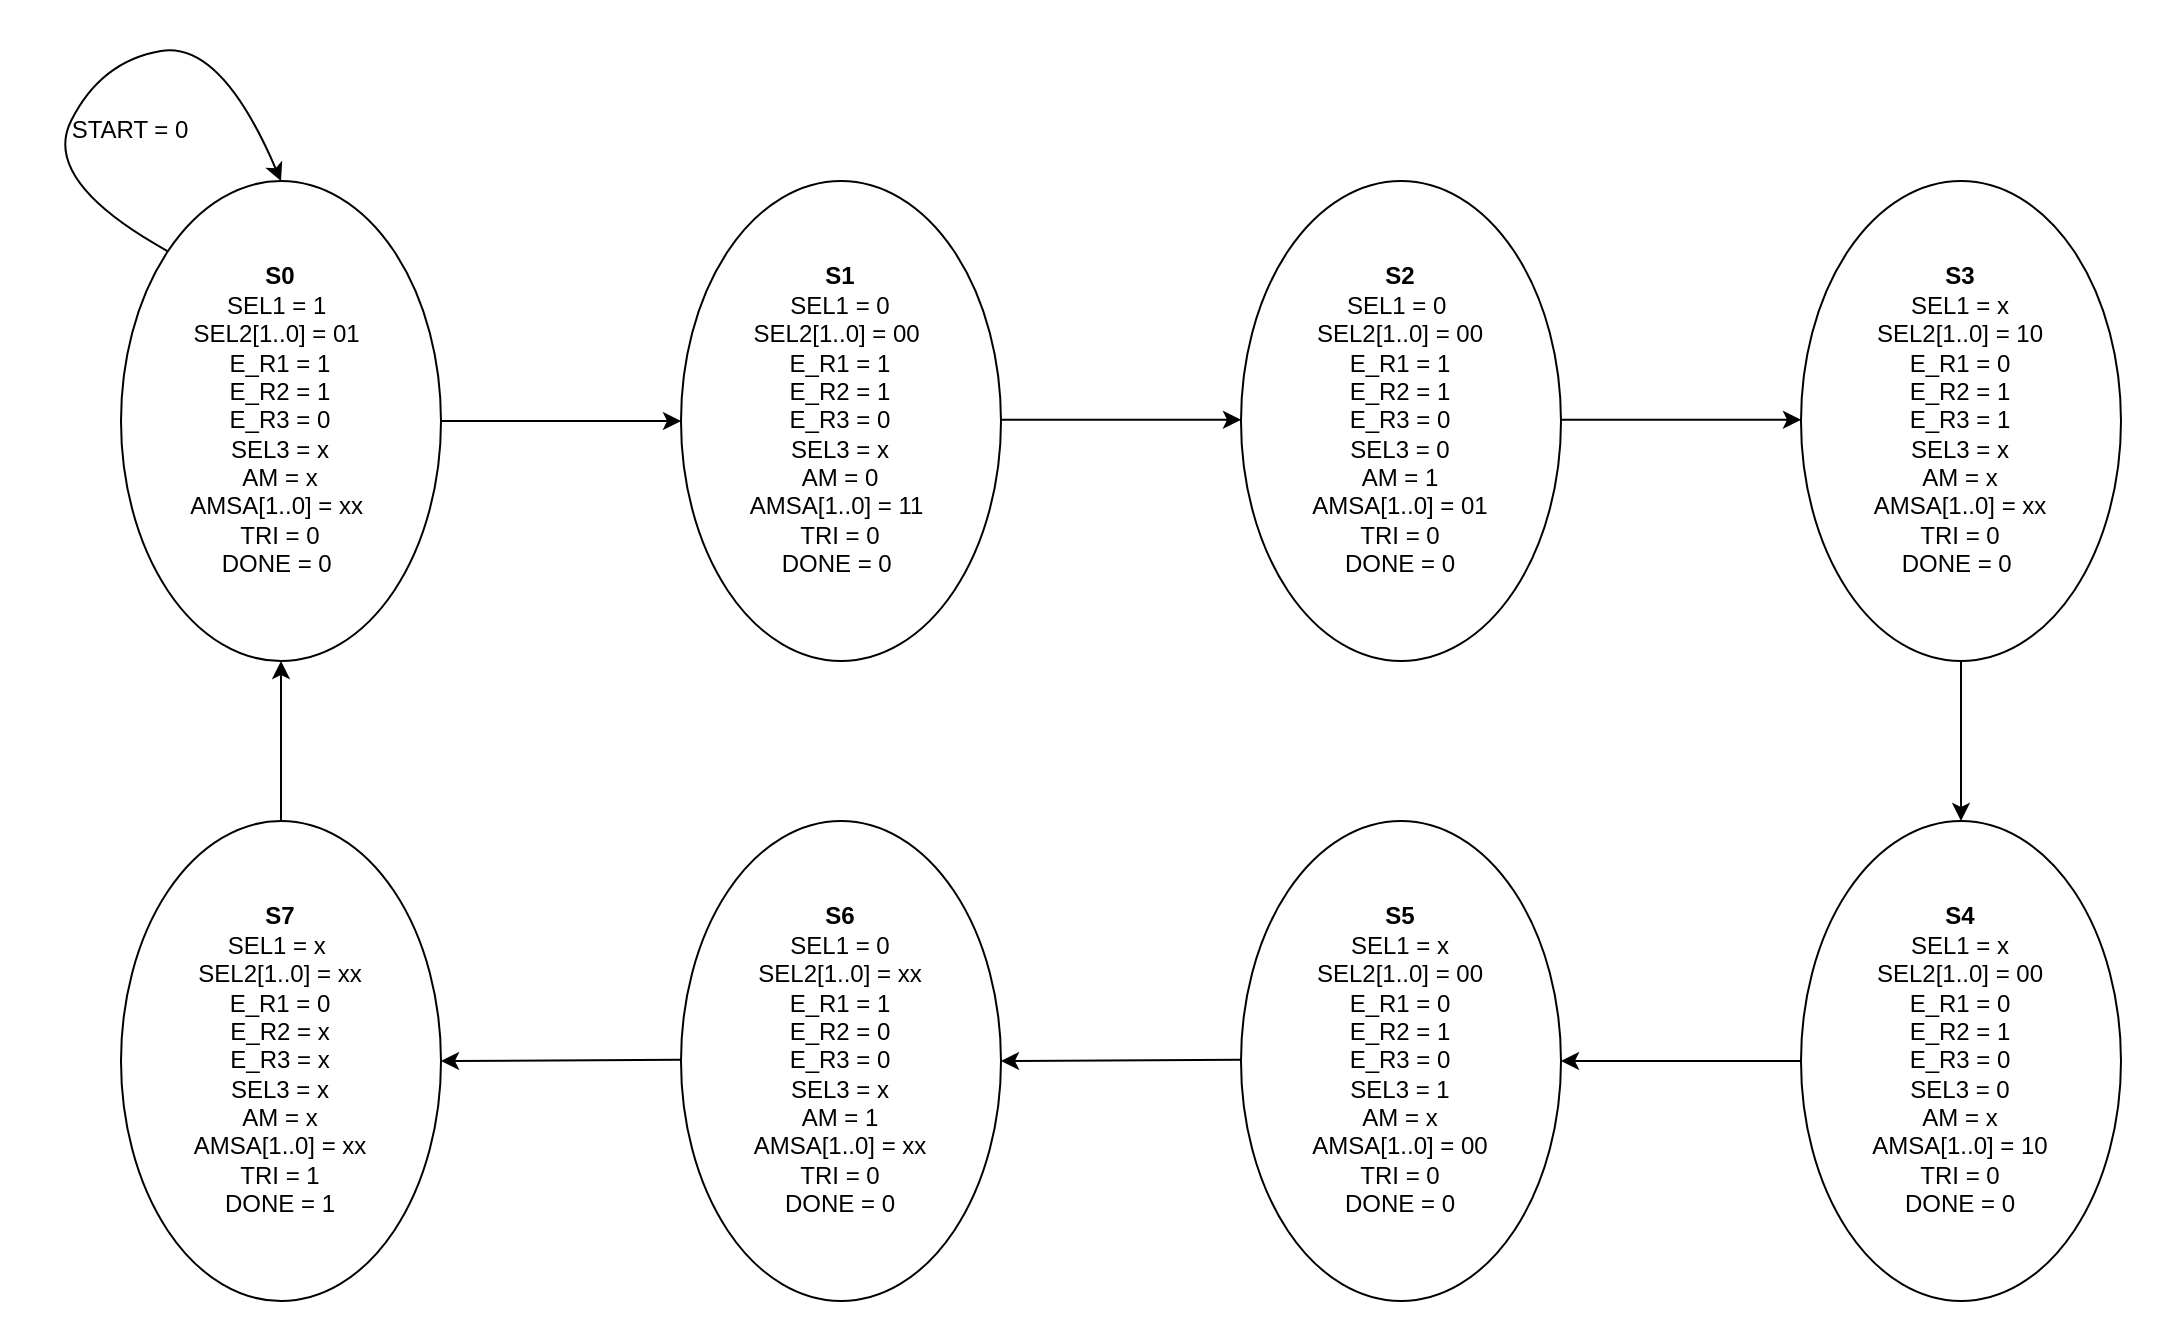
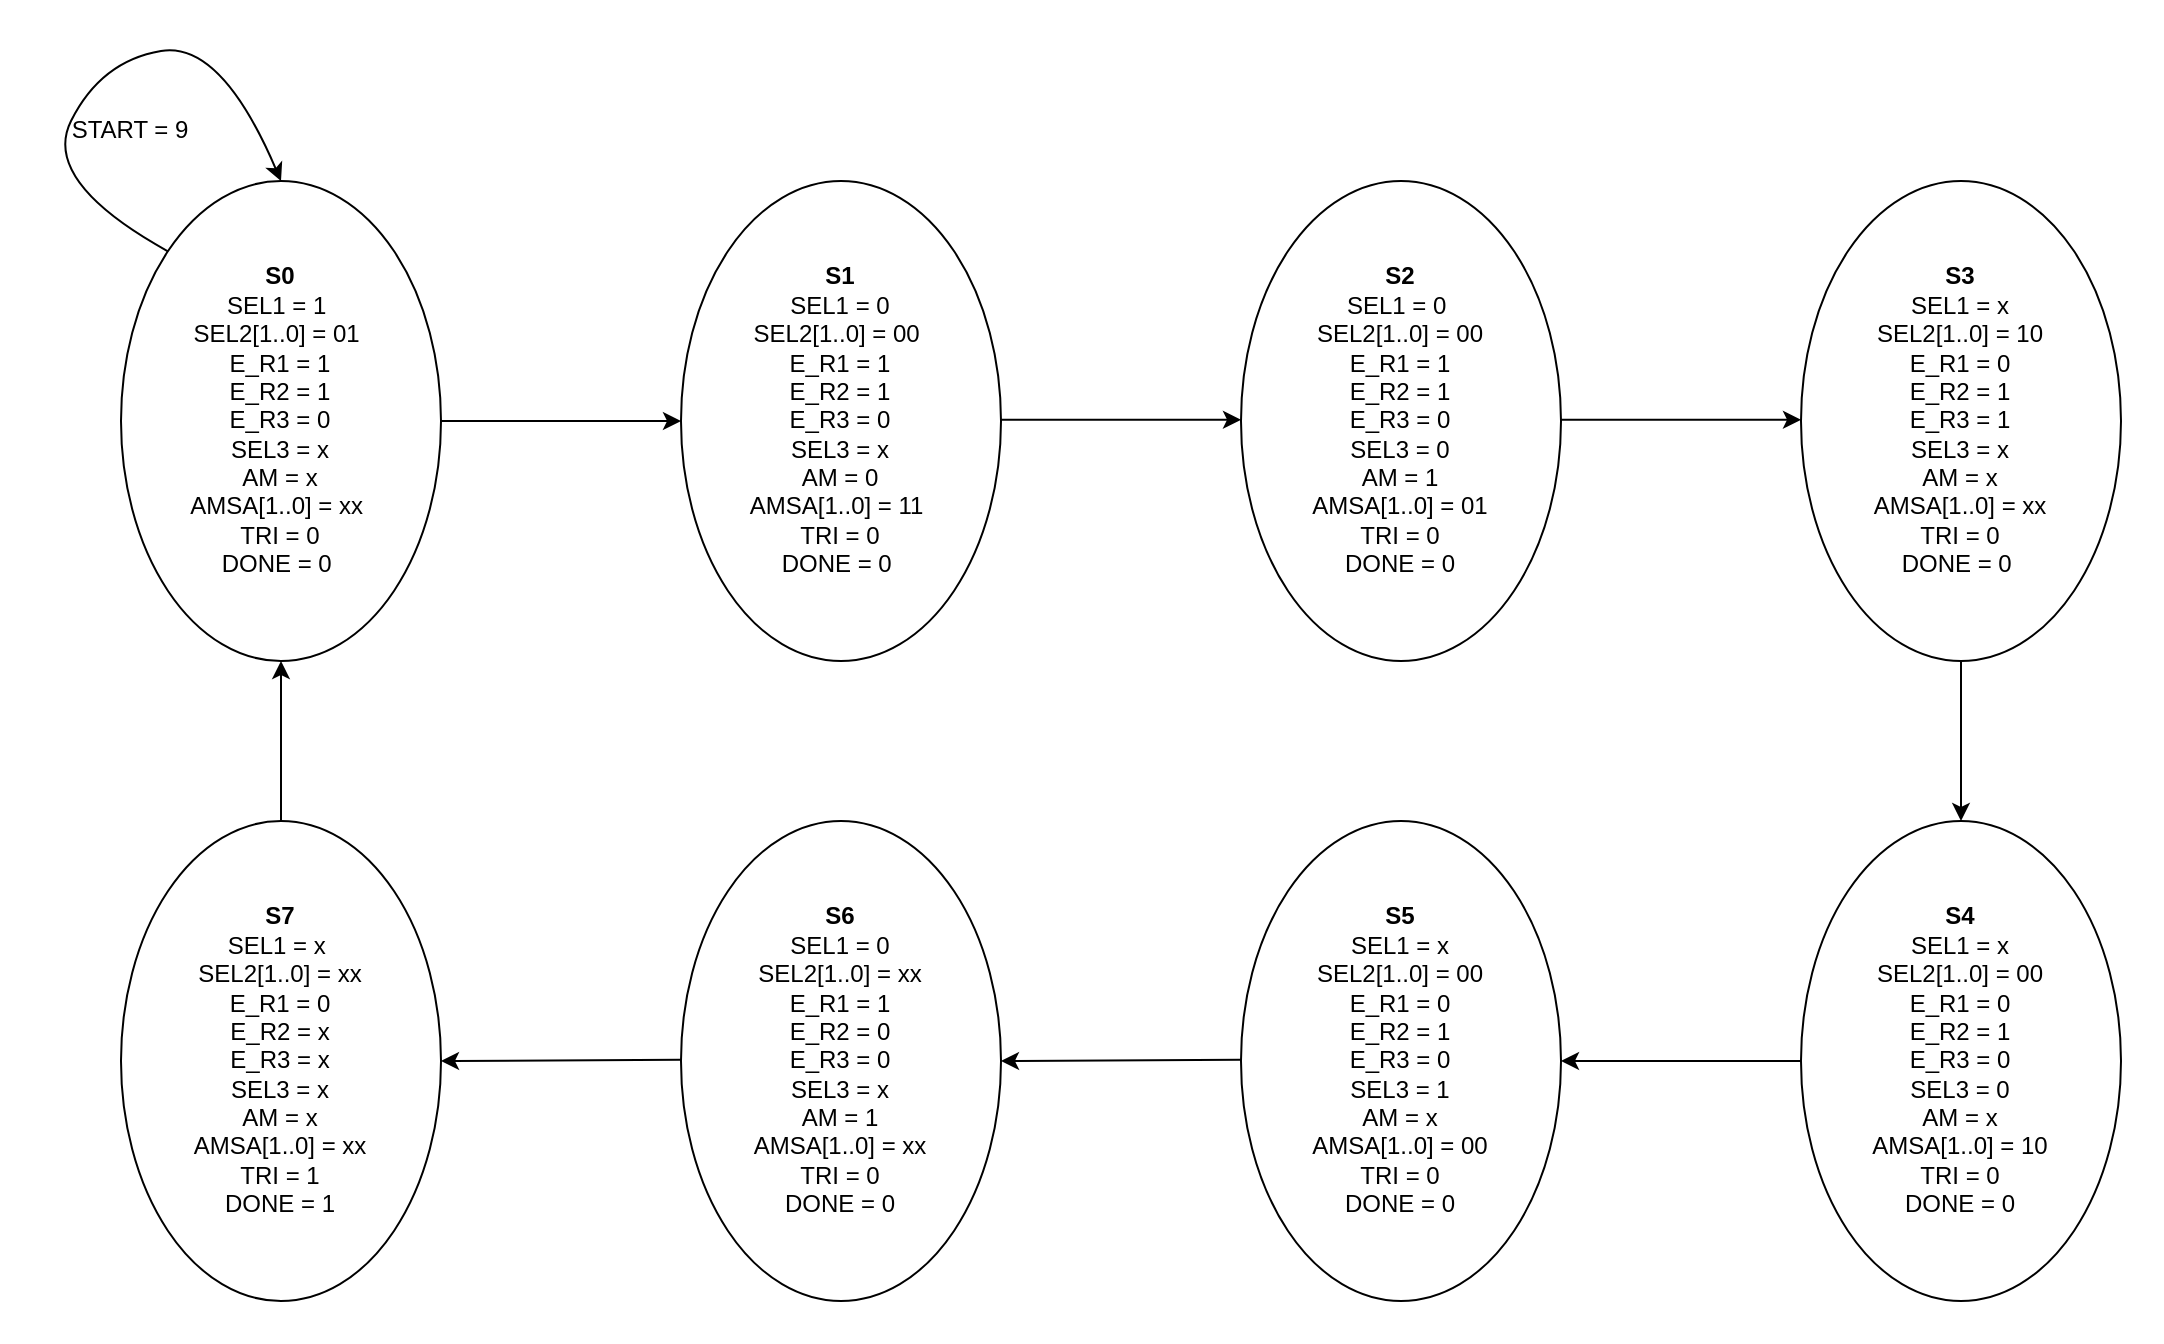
(131, 131) -> (131, 131)
